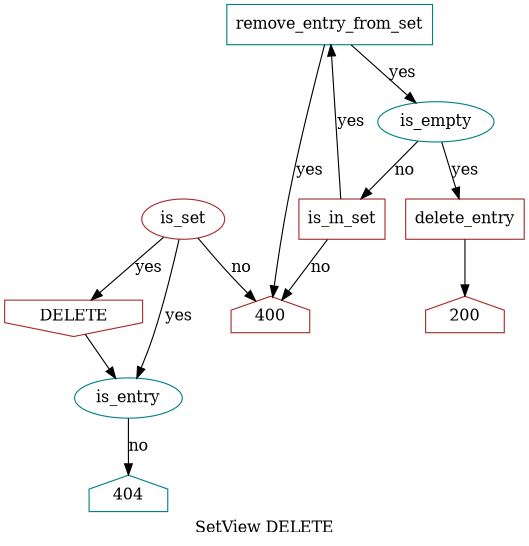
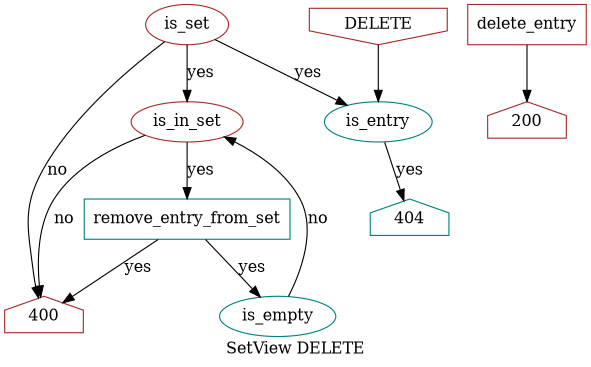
(449, 165) -> none
(342, 219) -> (187, 122)
(132, 265) -> (187, 68)
(138, 447) -> (410, 171)
